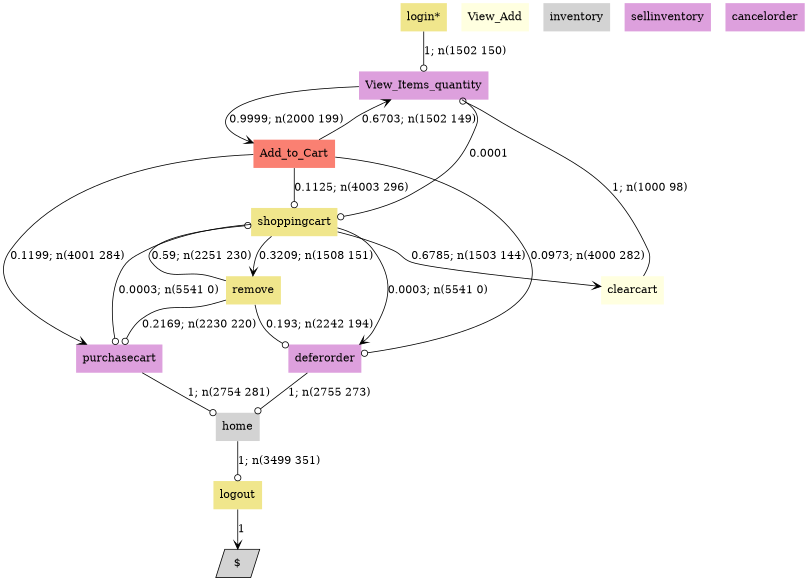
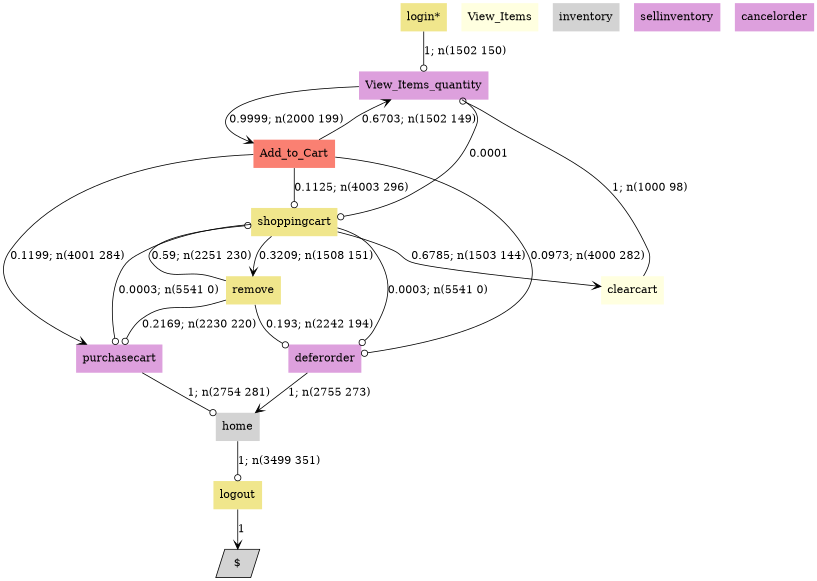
(495, 17) -> (500, 17)
(386, 275) -> (386, 275)
(284, 391) -> (285, 390)
